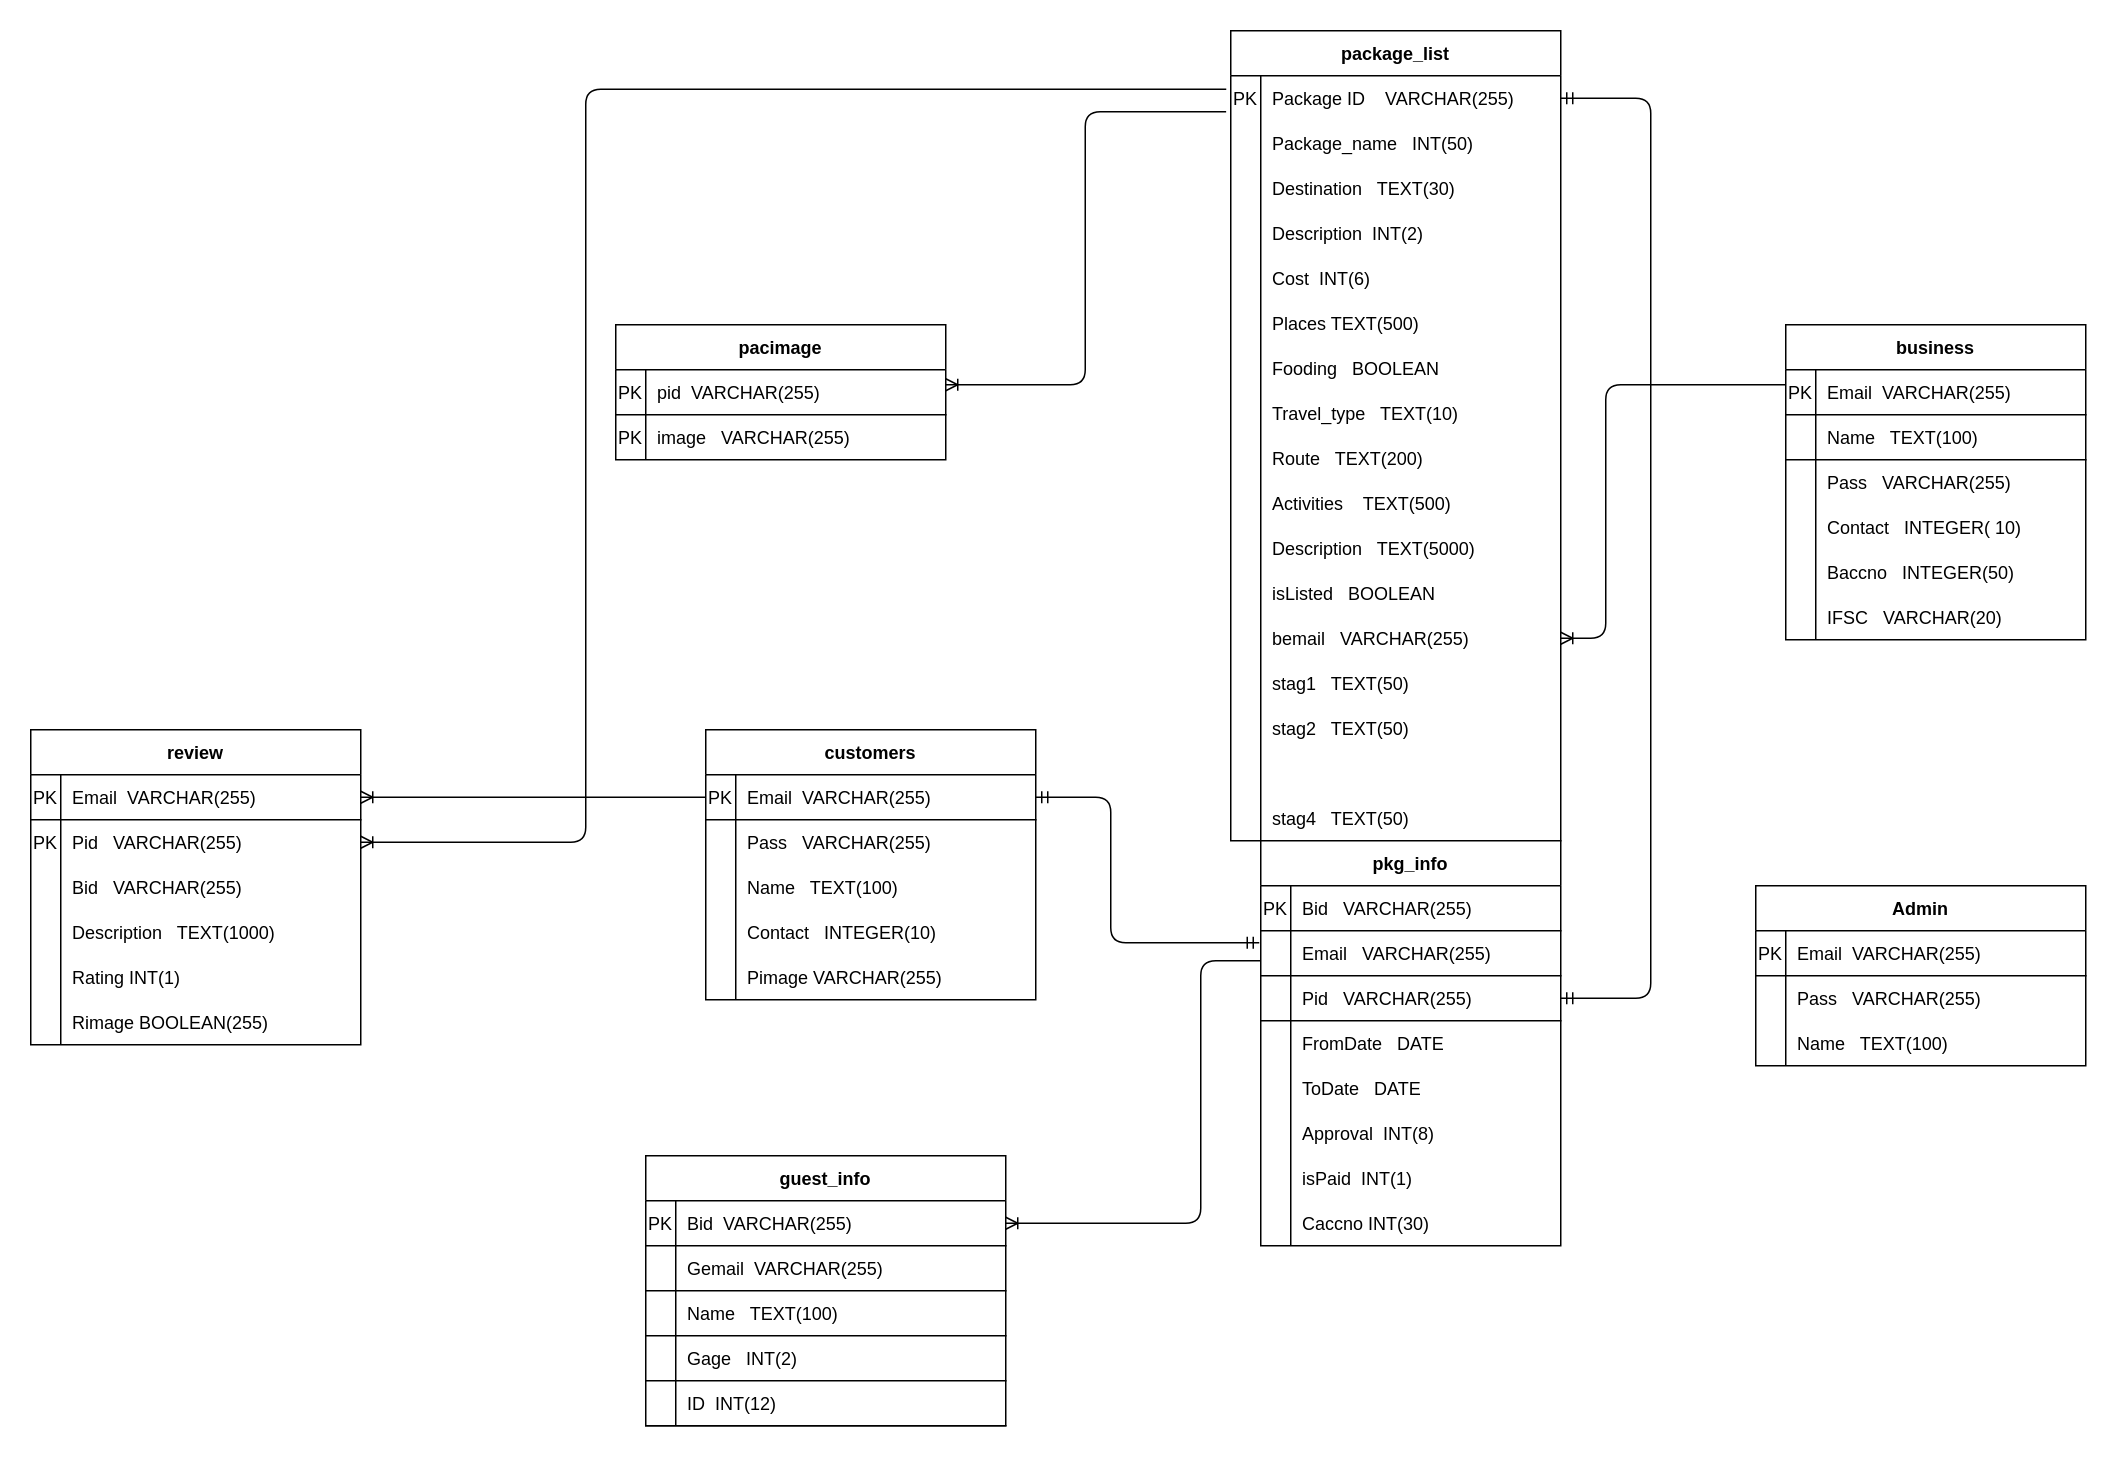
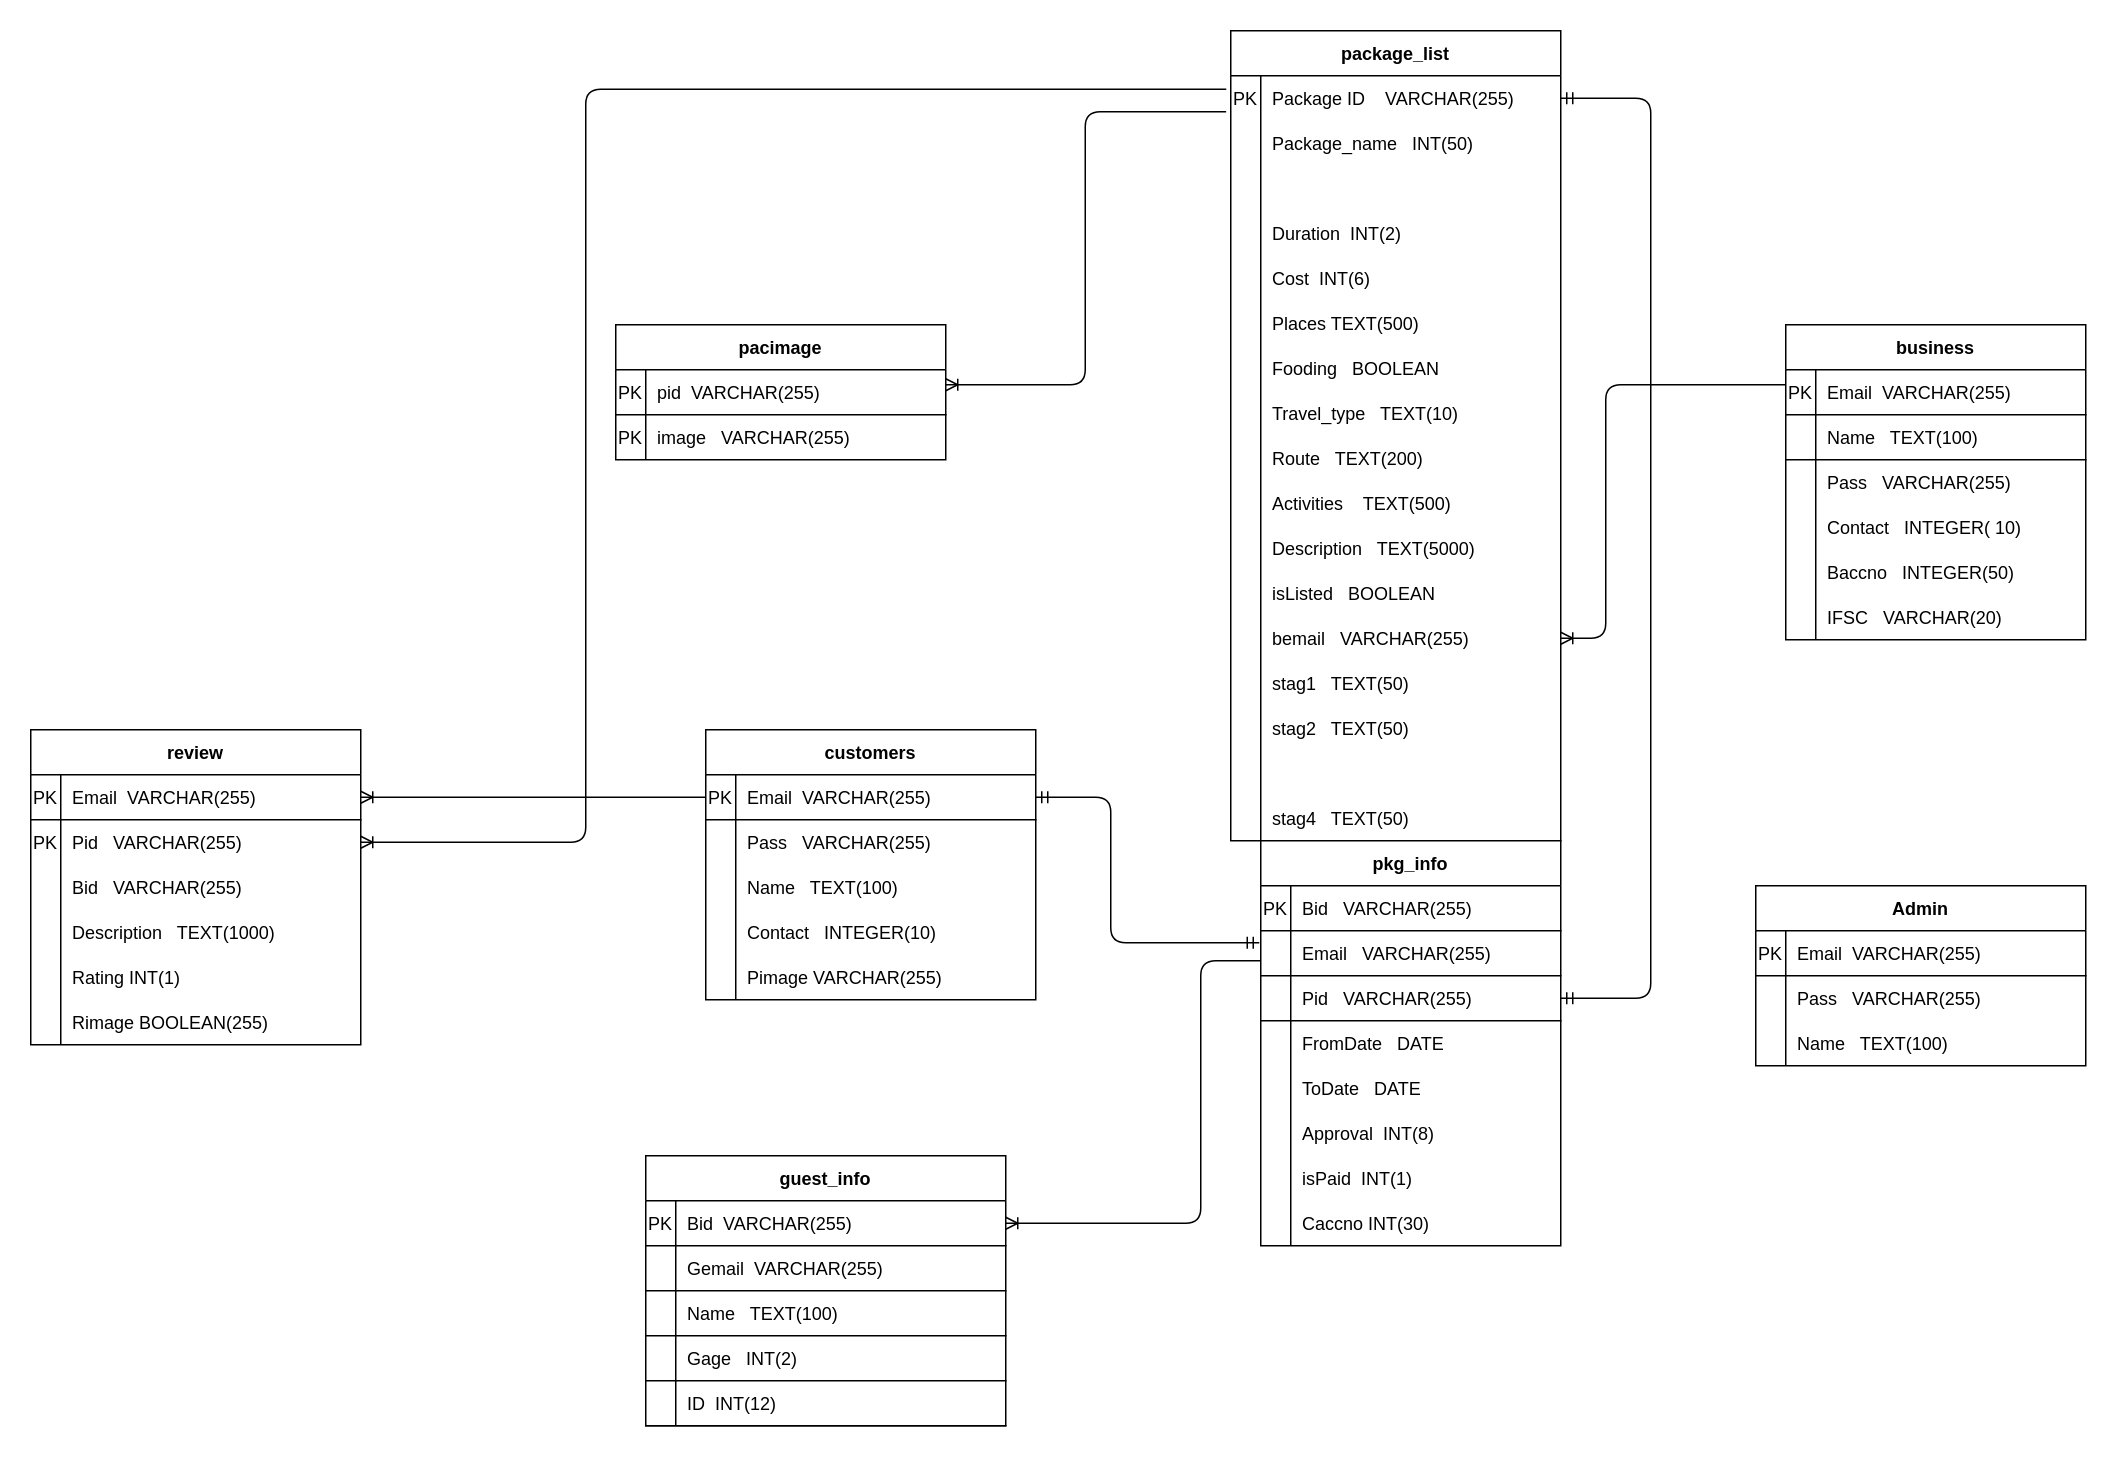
(1411, 188) -> none
(1361, 234) -> (1348, 234)
